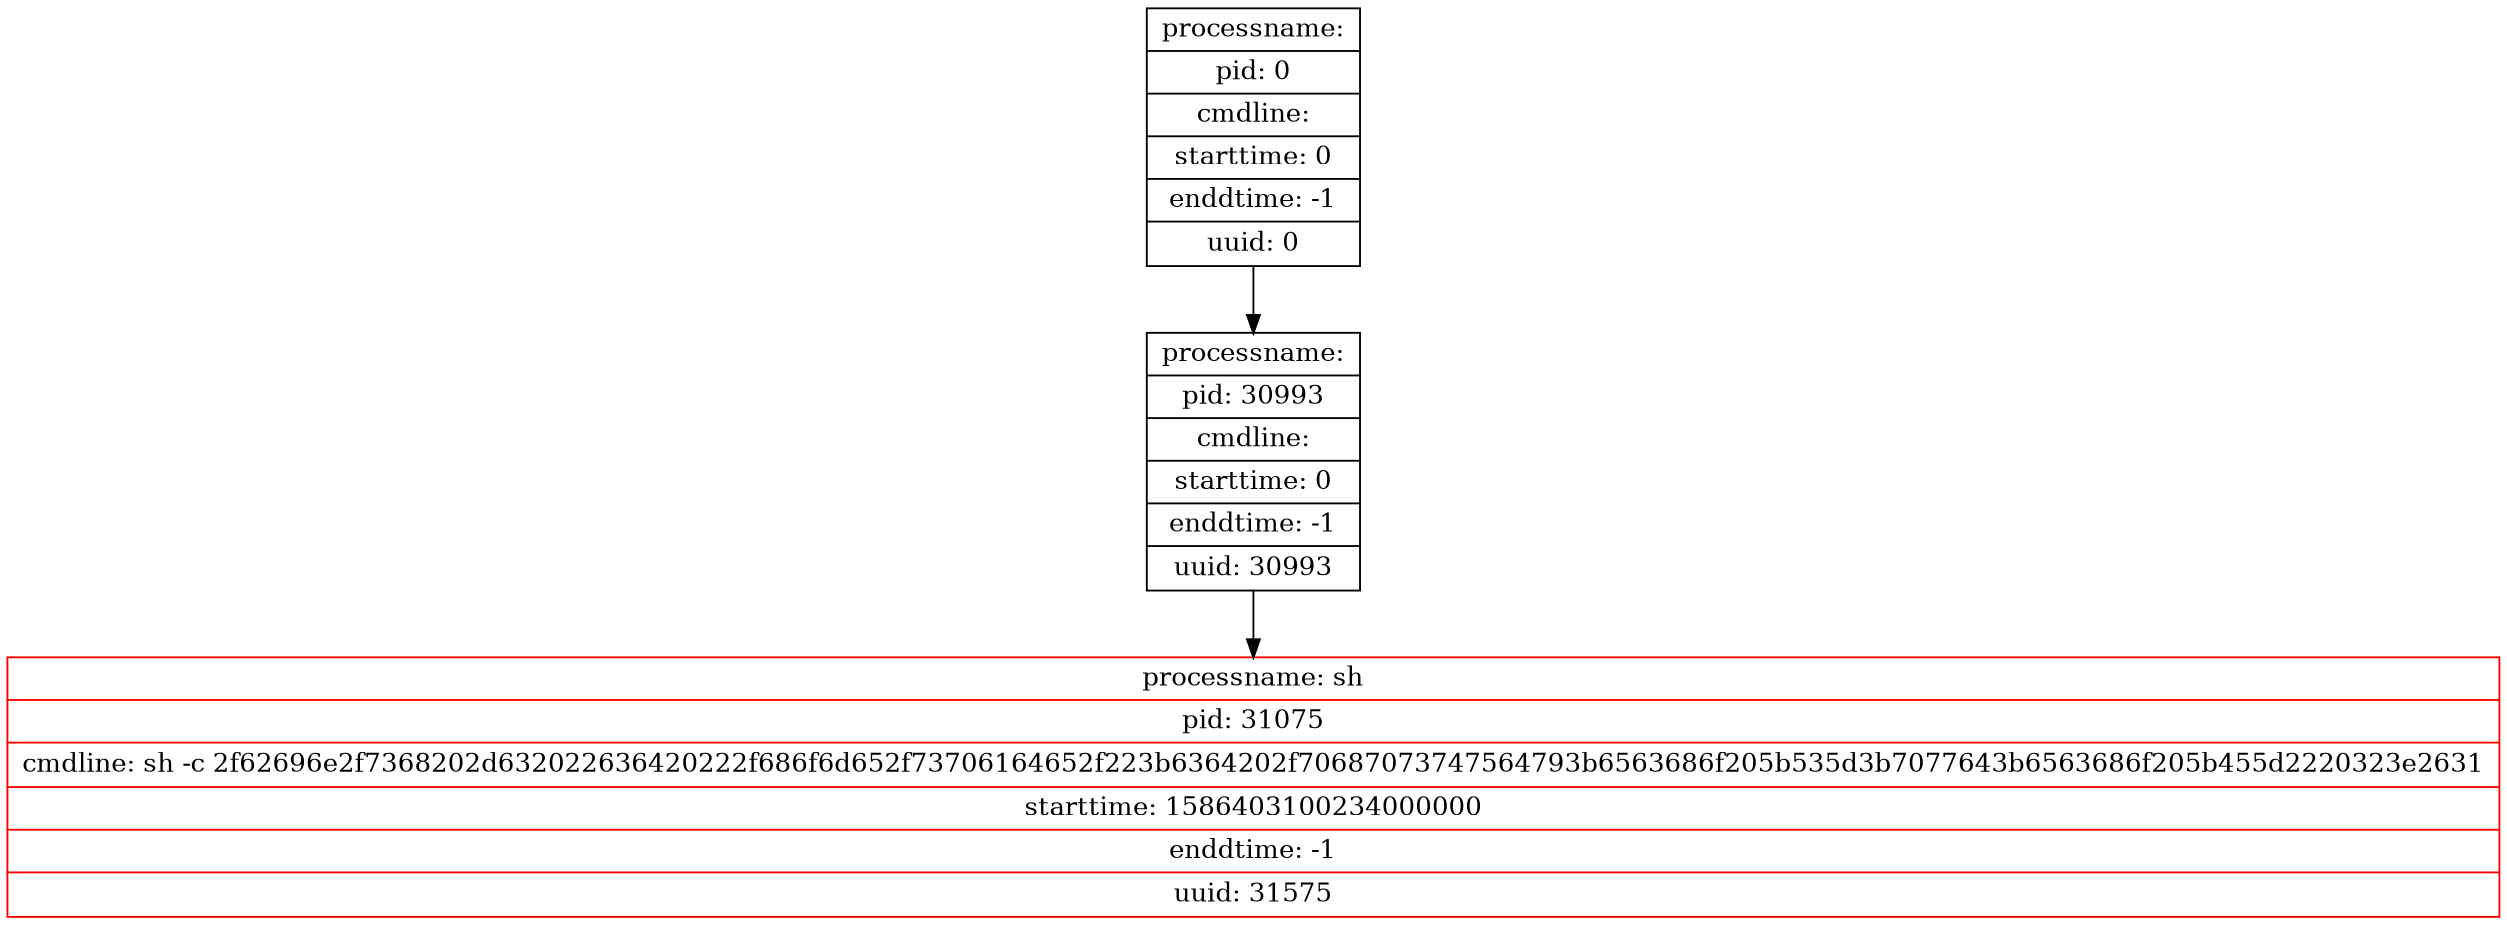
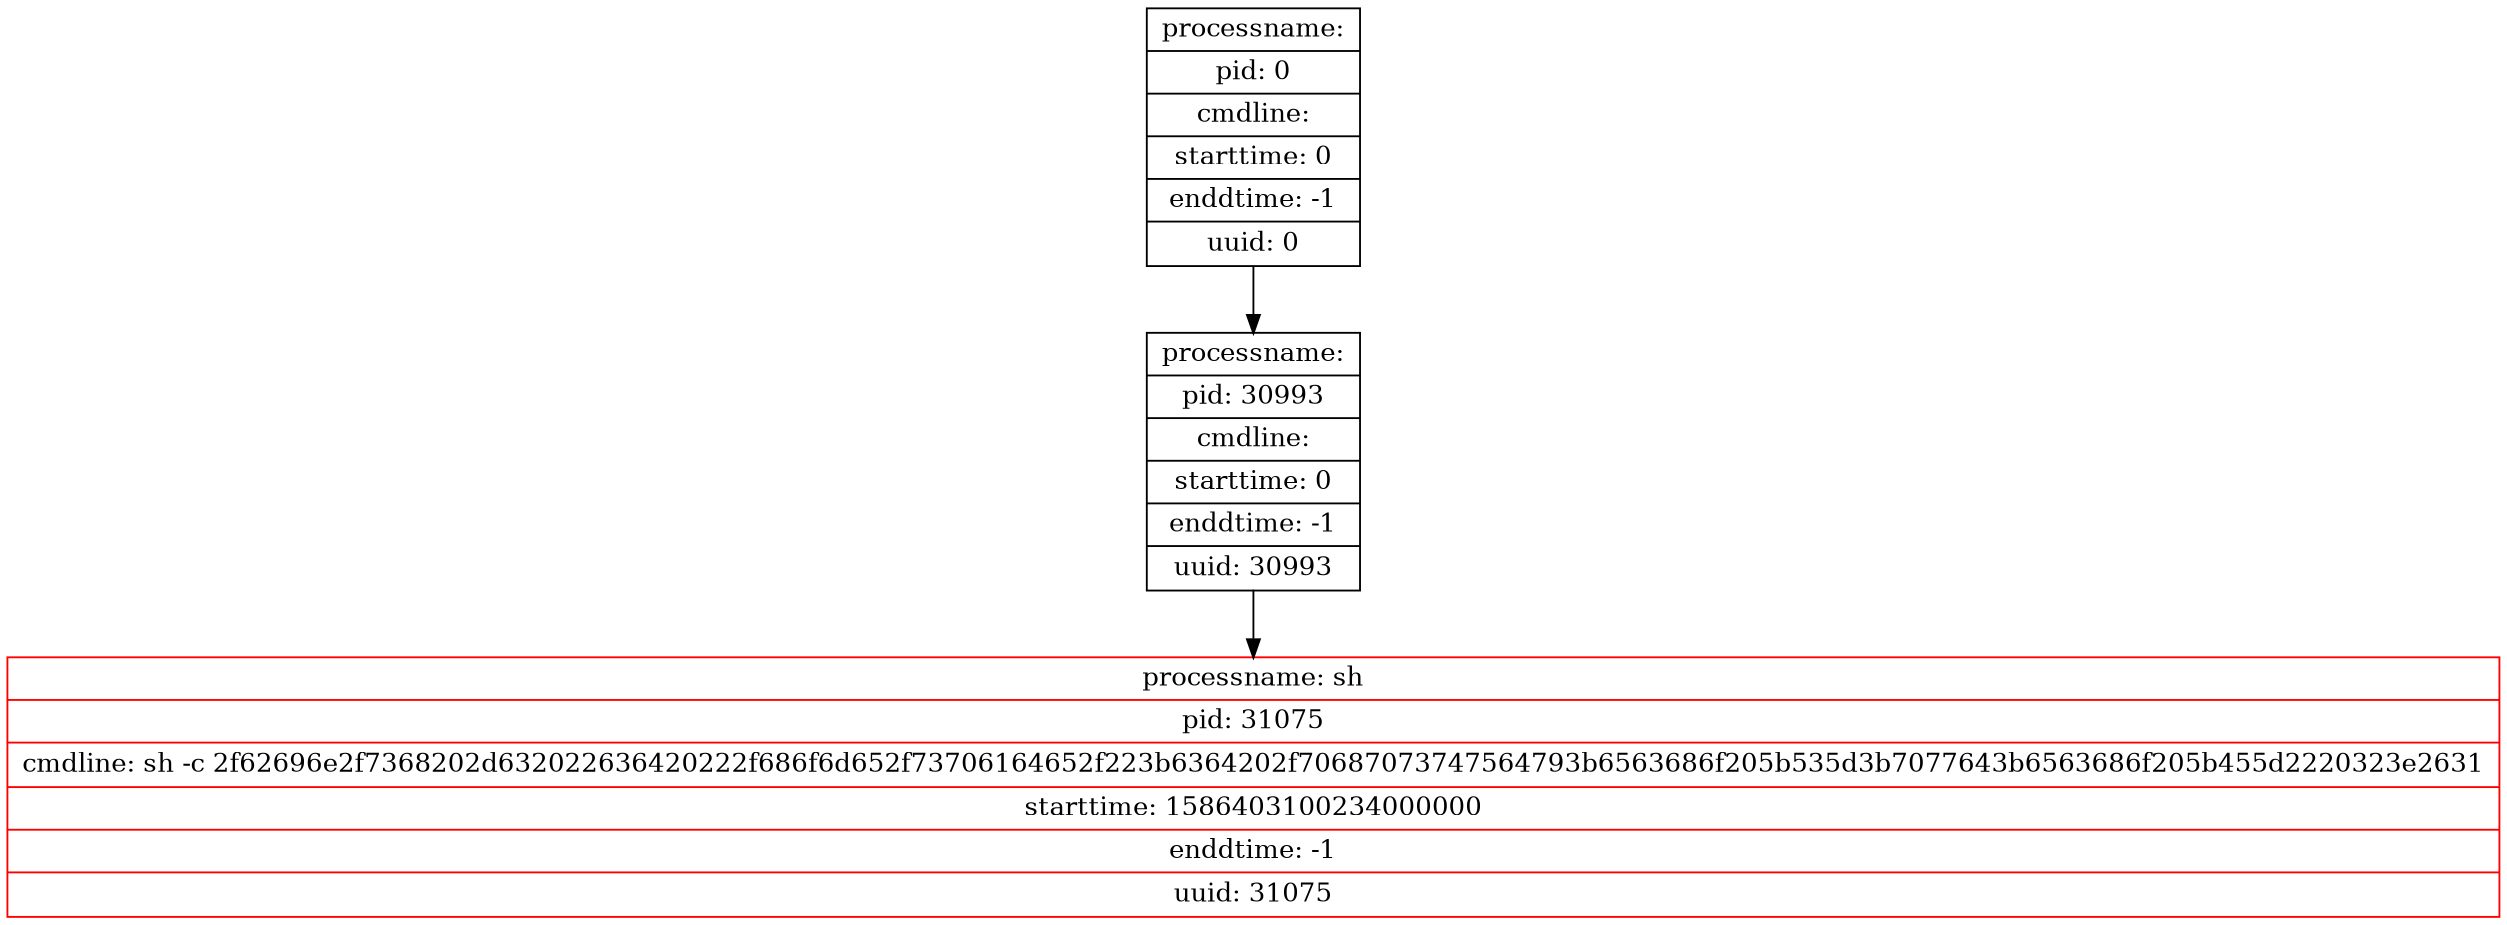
(1253, 894) -> (1253, 894)
